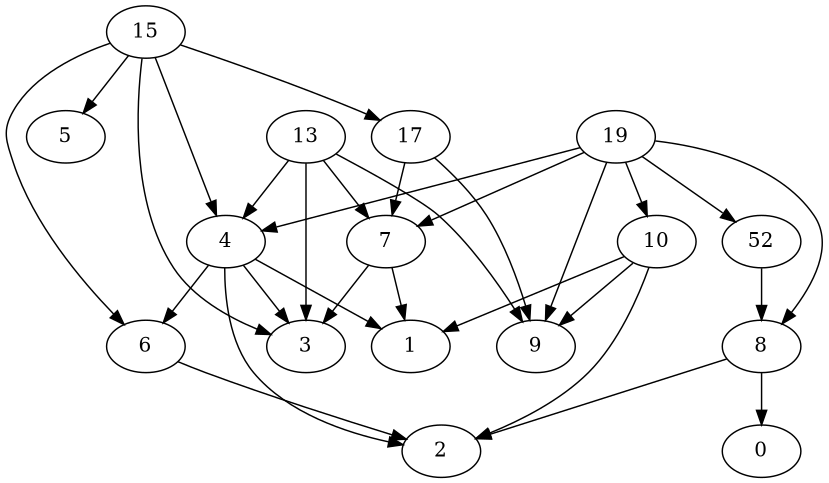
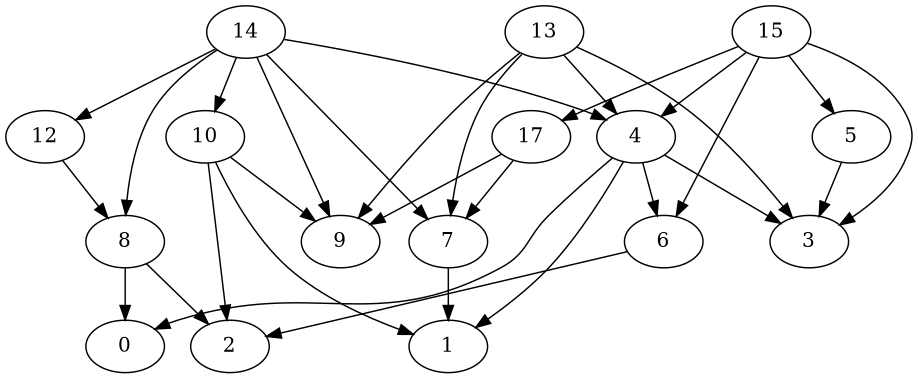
(616, 137) -> (246, 32)
(762, 242) -> (45, 137)
(351, 288) -> (833, 182)
(264, 384) -> (366, 304)
